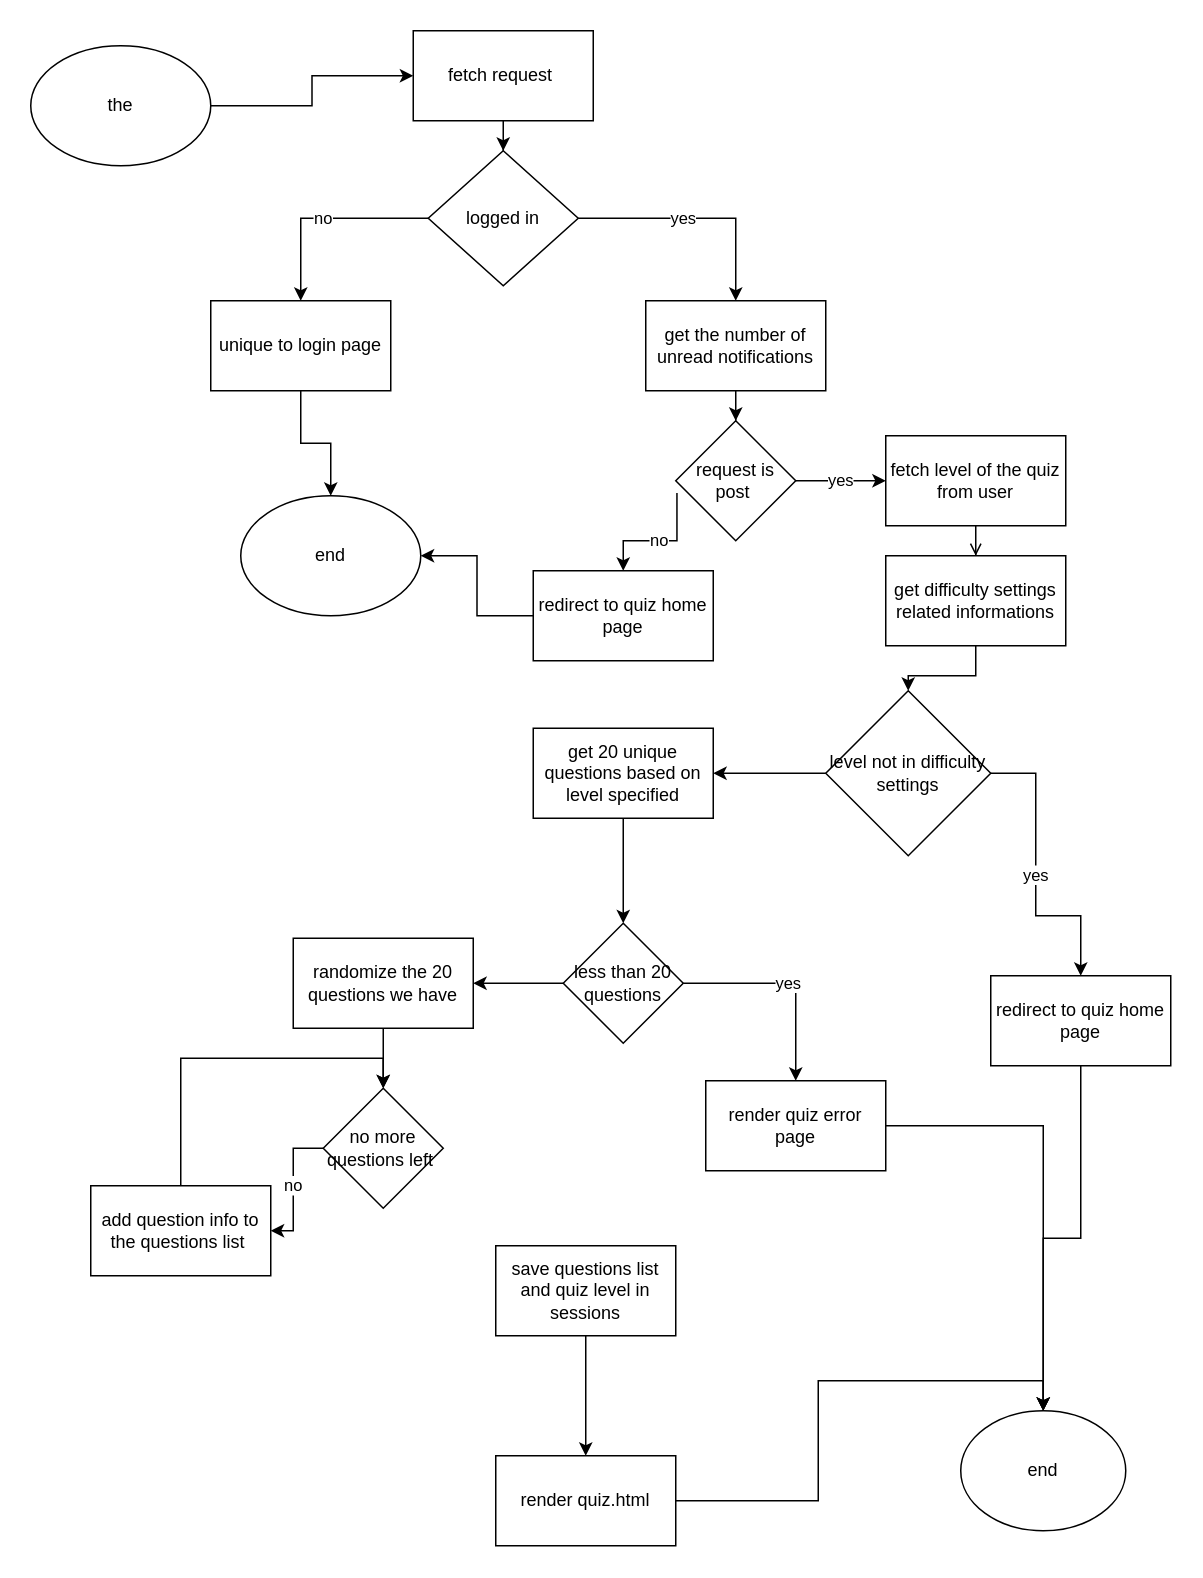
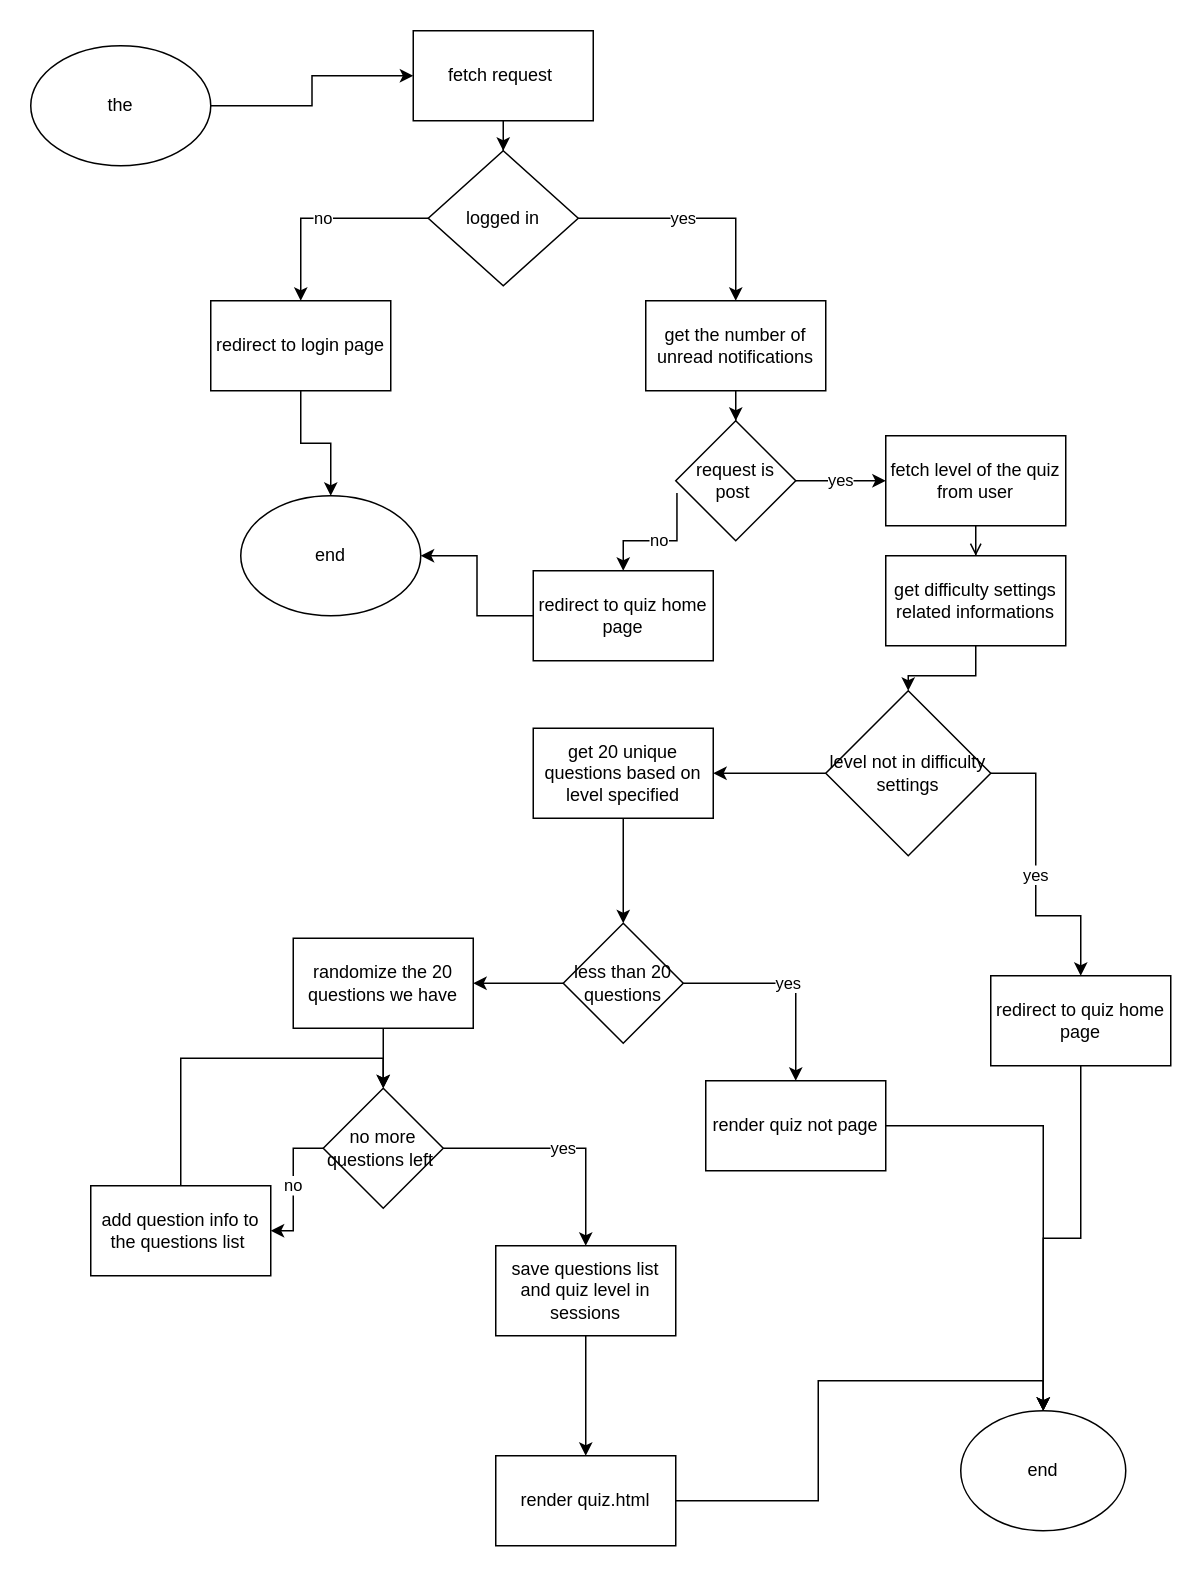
(301, 346) -> (301, 346)
(796, 1126) -> (796, 1126)
none -> (558, 1148)
